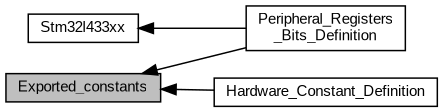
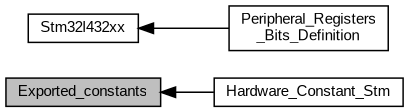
(83, 28) -> (83, 28)
(201, 59) -> none
(326, 92) -> (309, 92)
